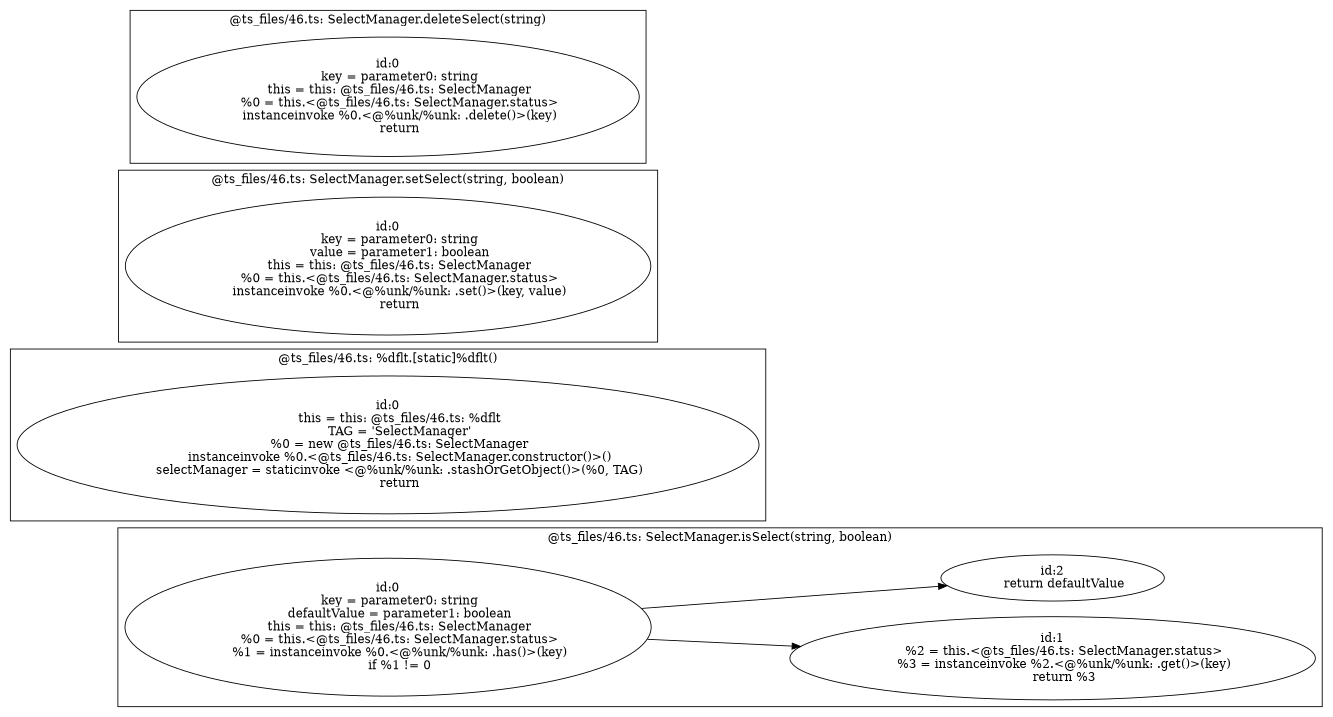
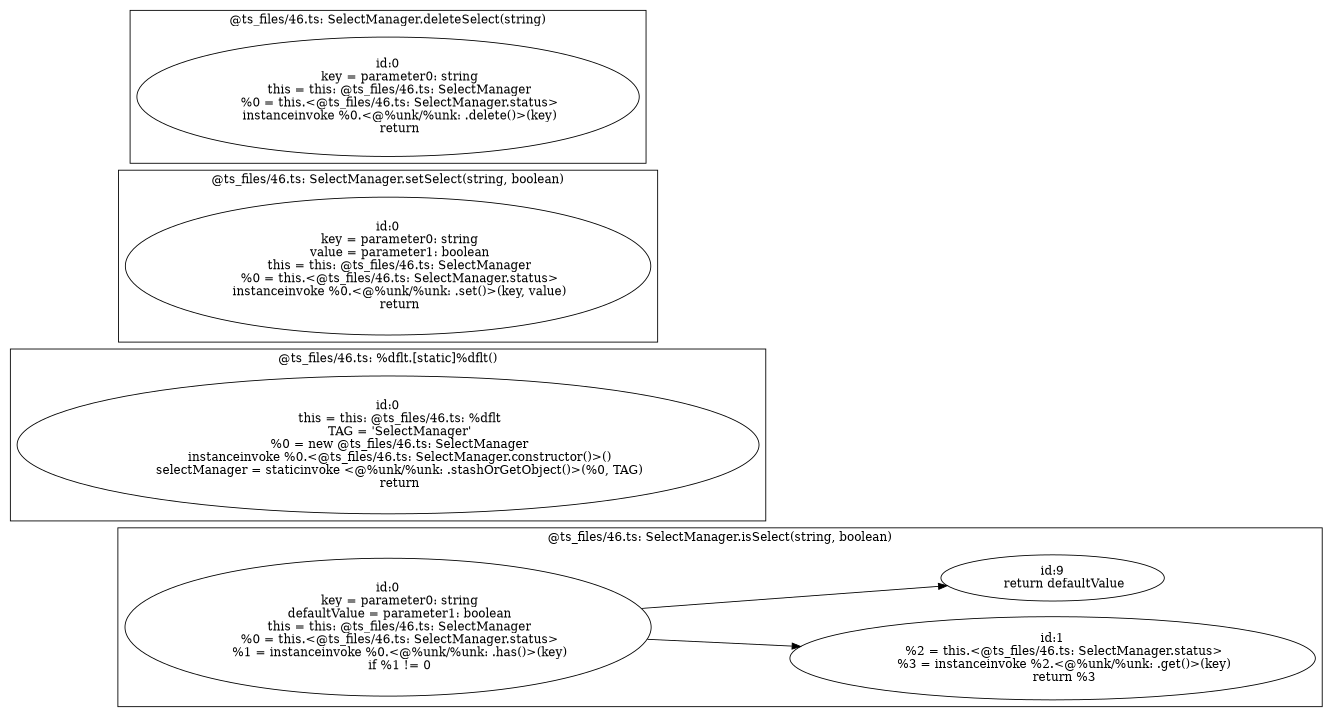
(1053, 578) -> (1053, 578)
